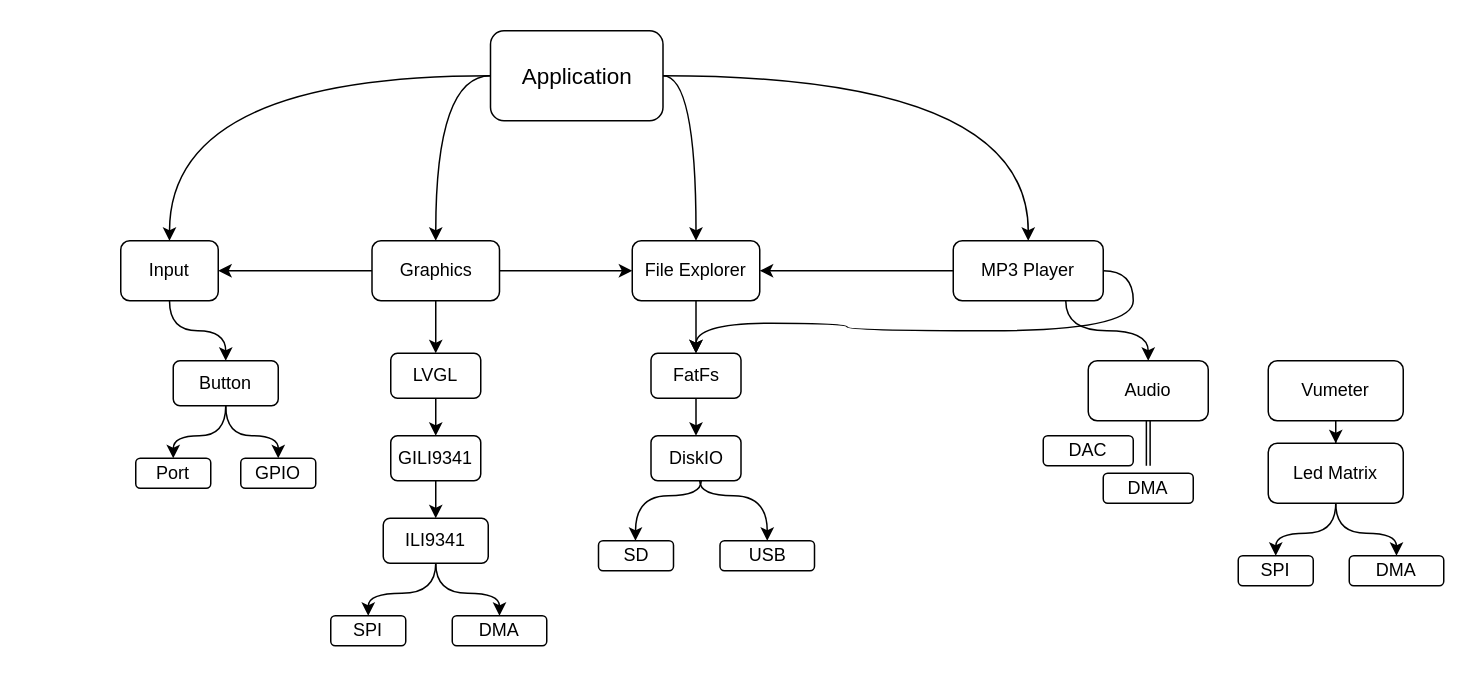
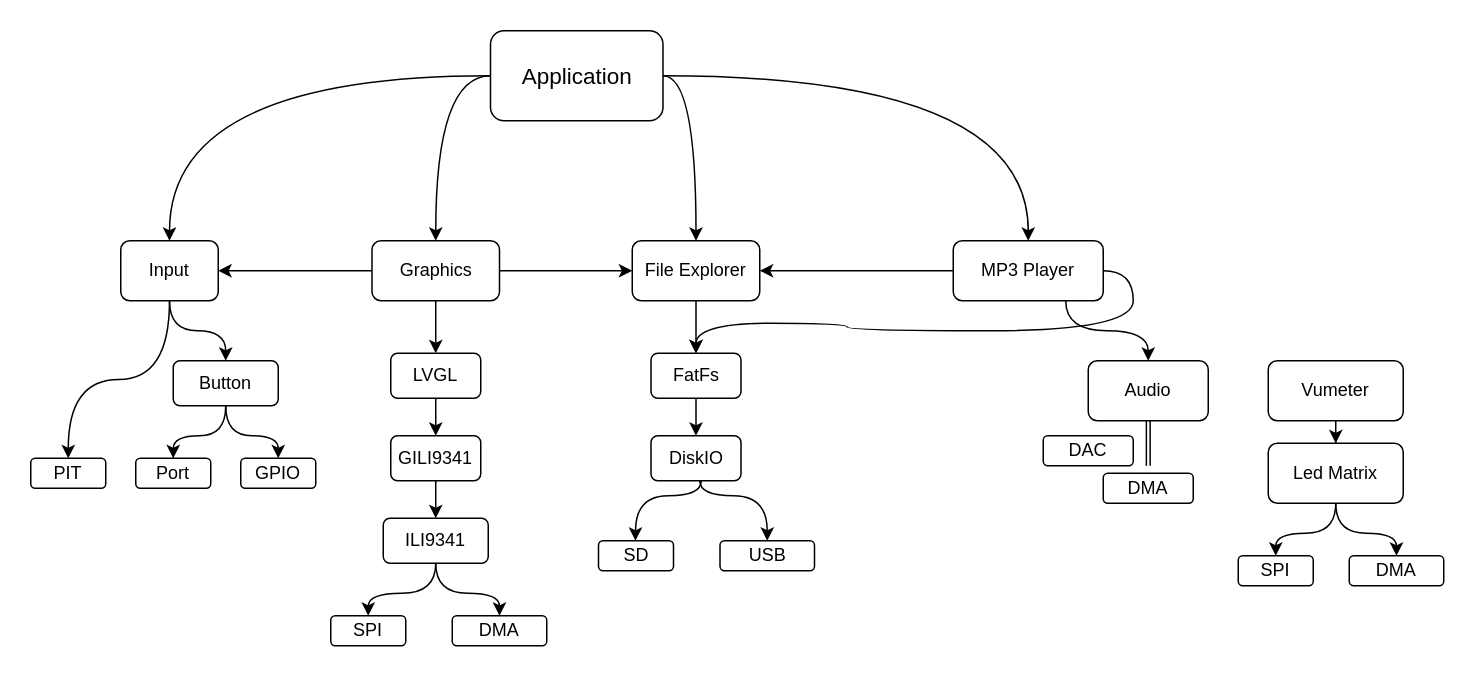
none -> (117, 380)
none -> (68, 473)
